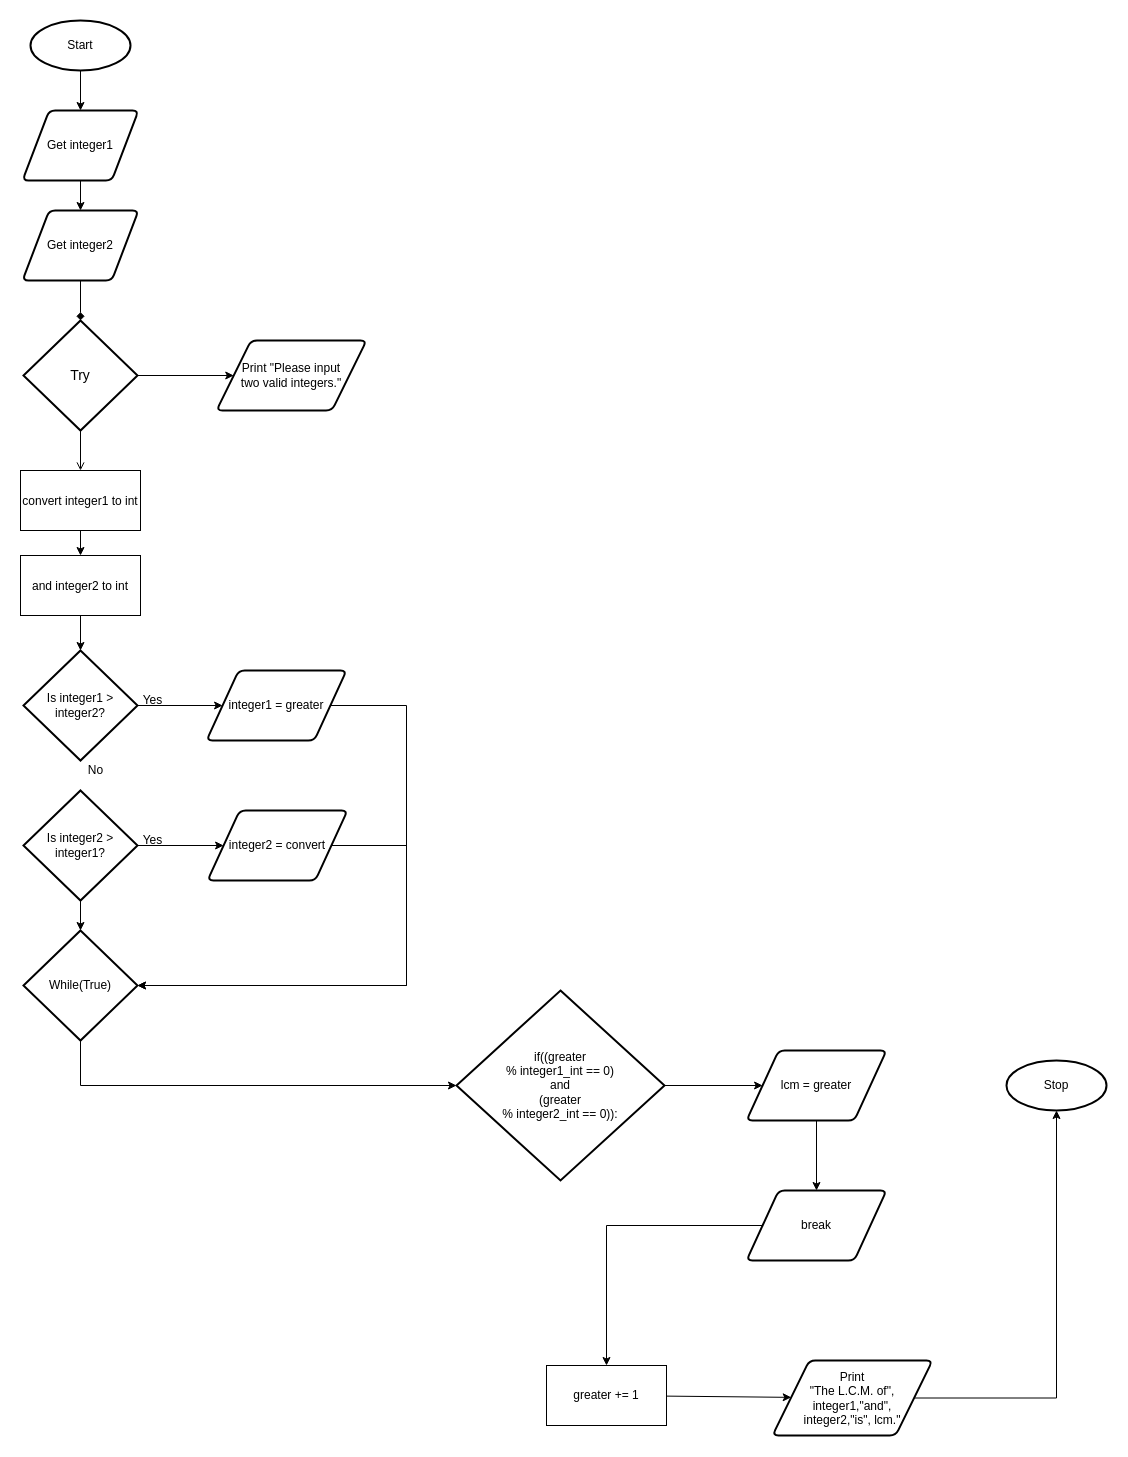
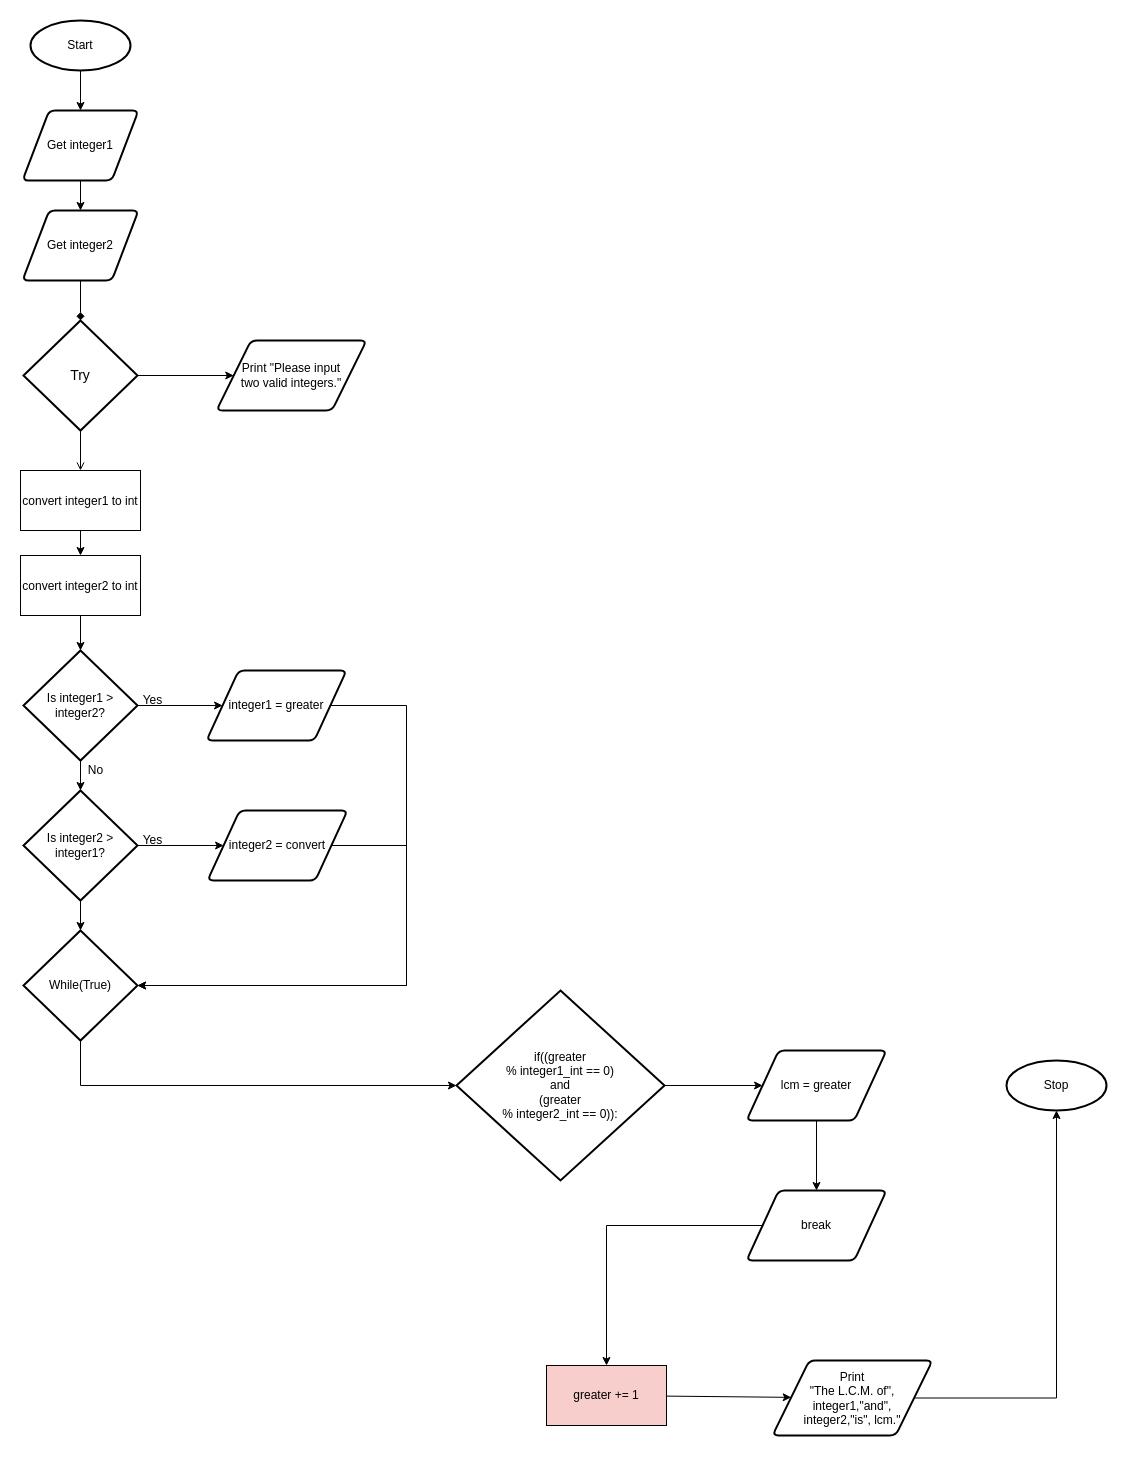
(81, 586) -> (81, 586)
none -> (81, 772)
(607, 1396) -> (607, 1396)
